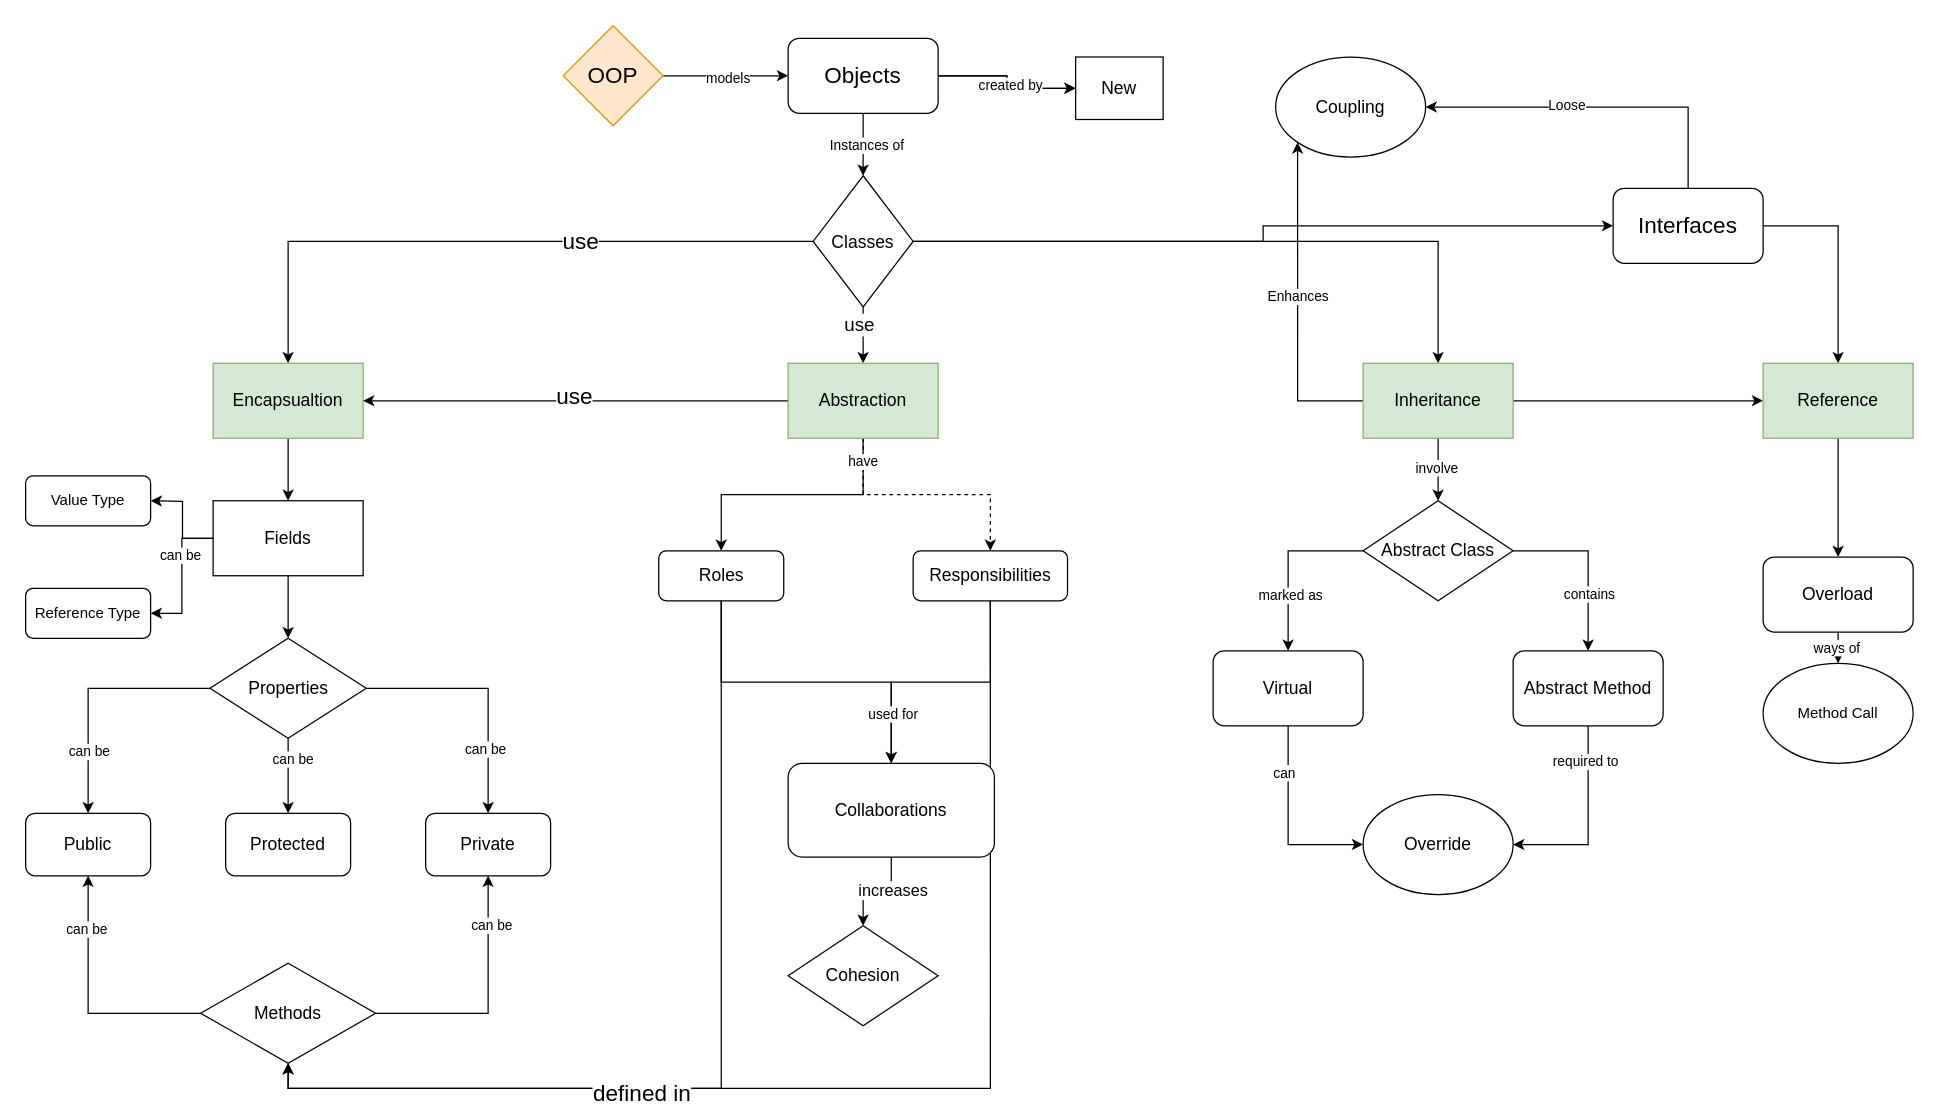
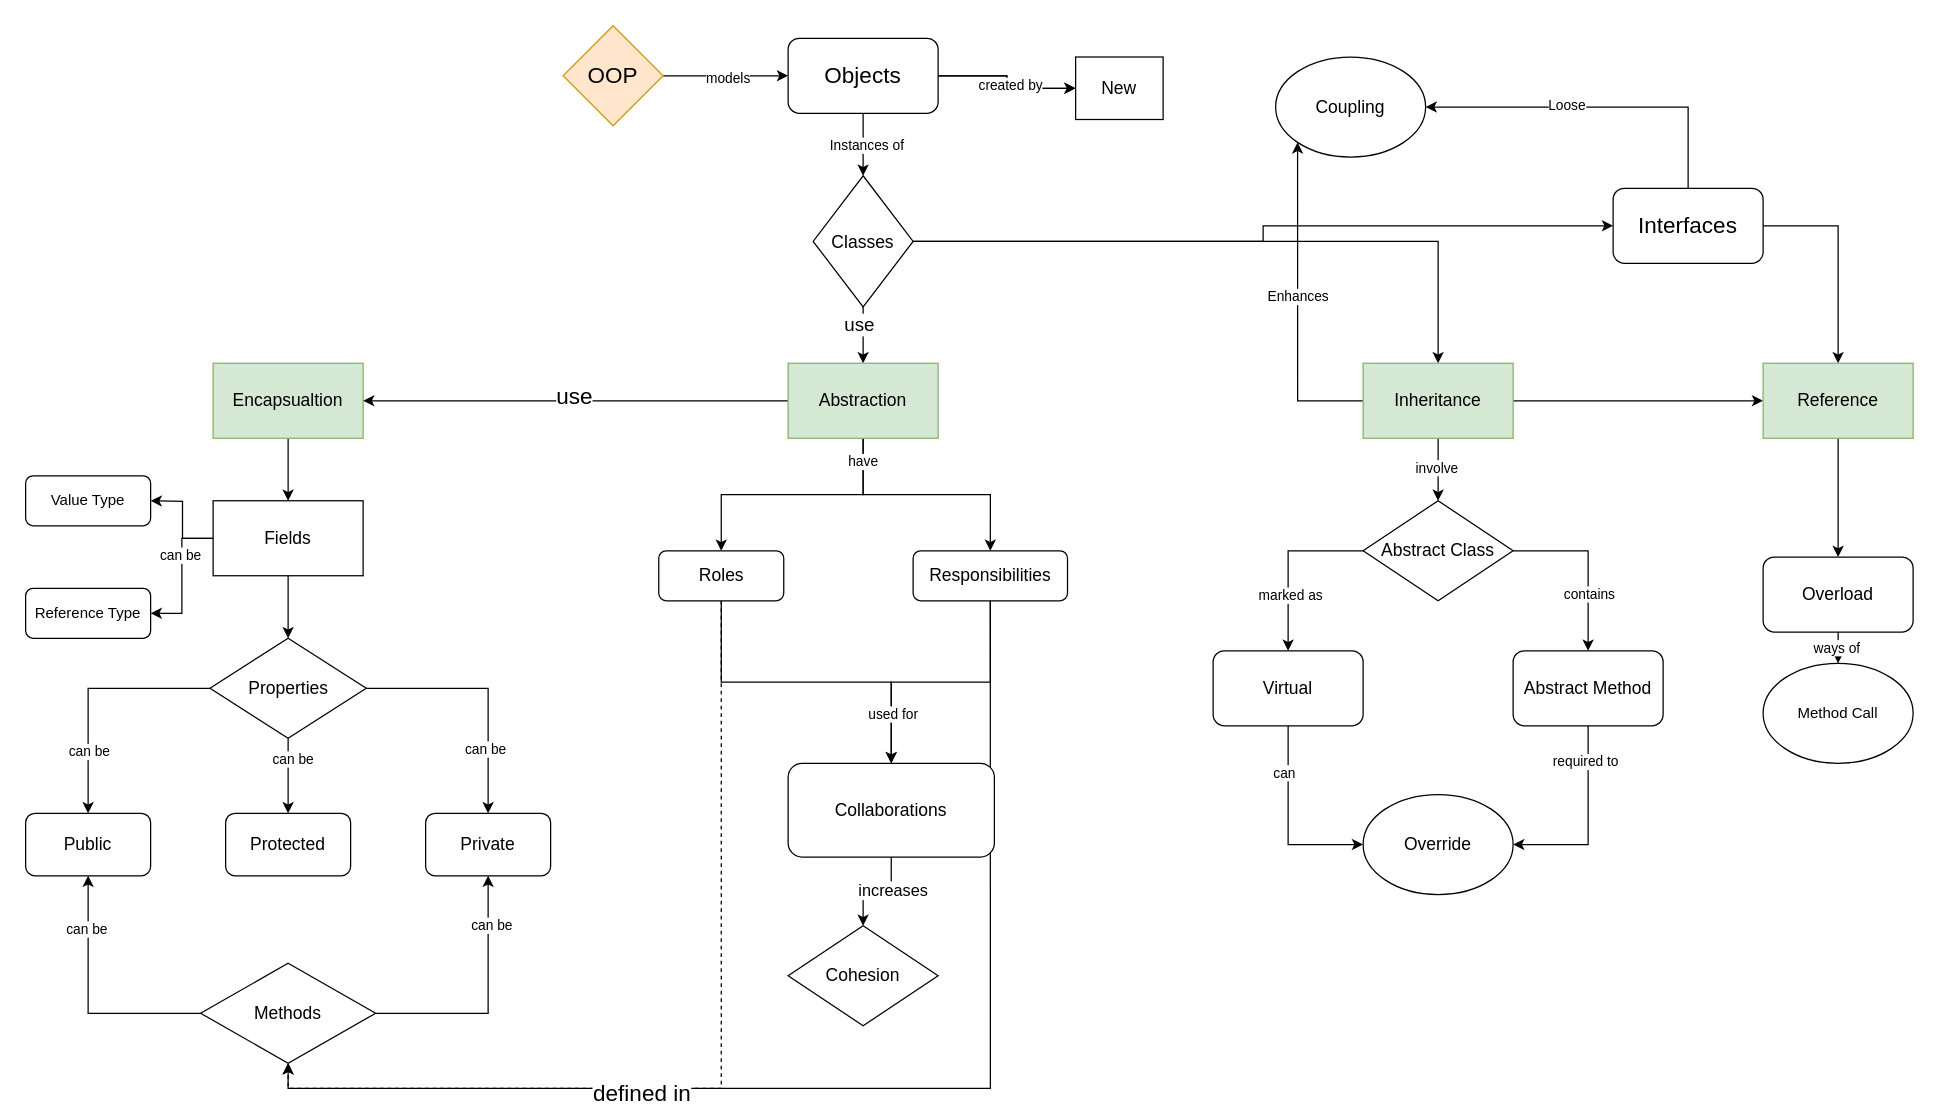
(494, 241) -> none
(952, 494) -> (952, 494)
(721, 885) -> (721, 885)
